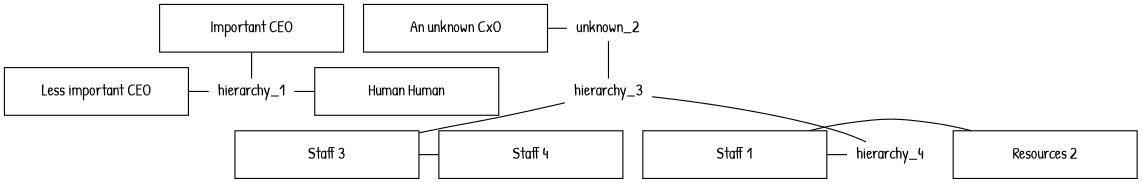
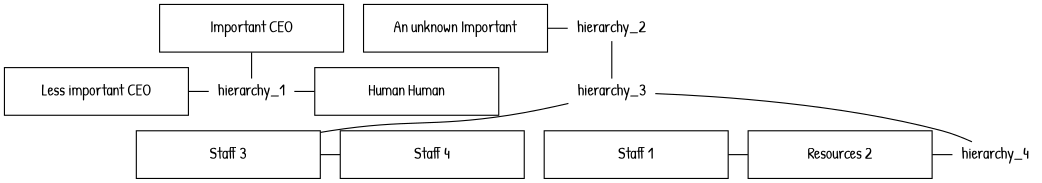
(456, 28) -> (456, 28)
(608, 28) -> (612, 28)
(837, 155) -> (942, 155)
